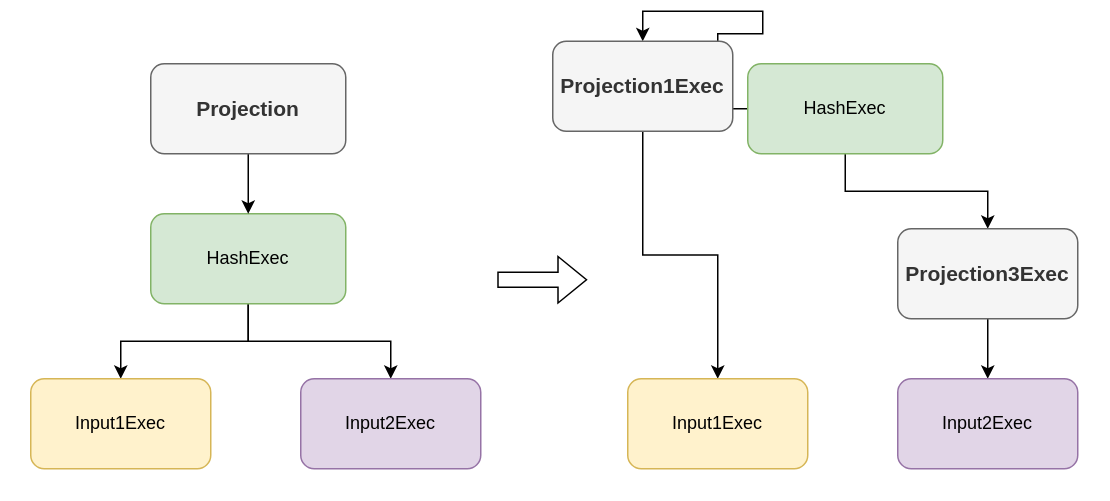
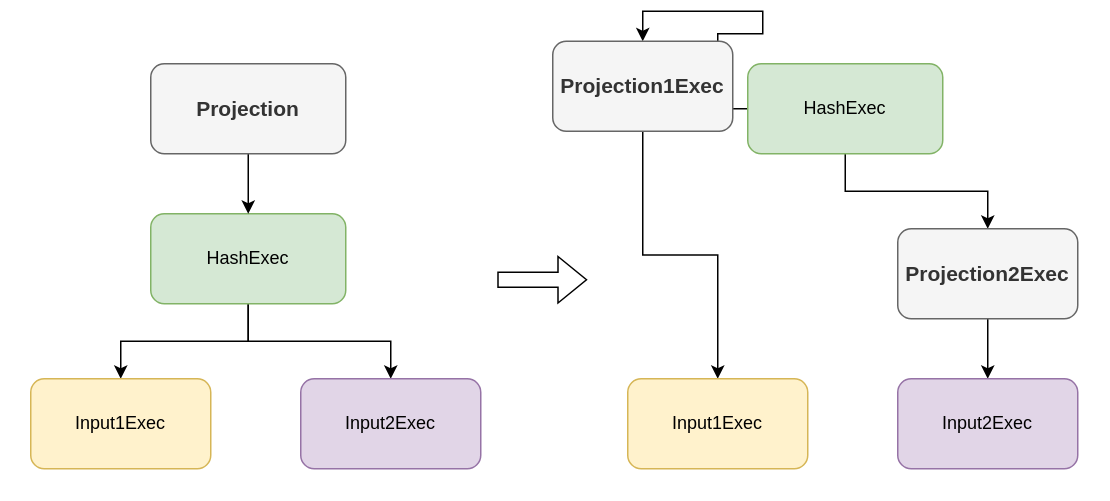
(988, 274) -> (988, 274)
